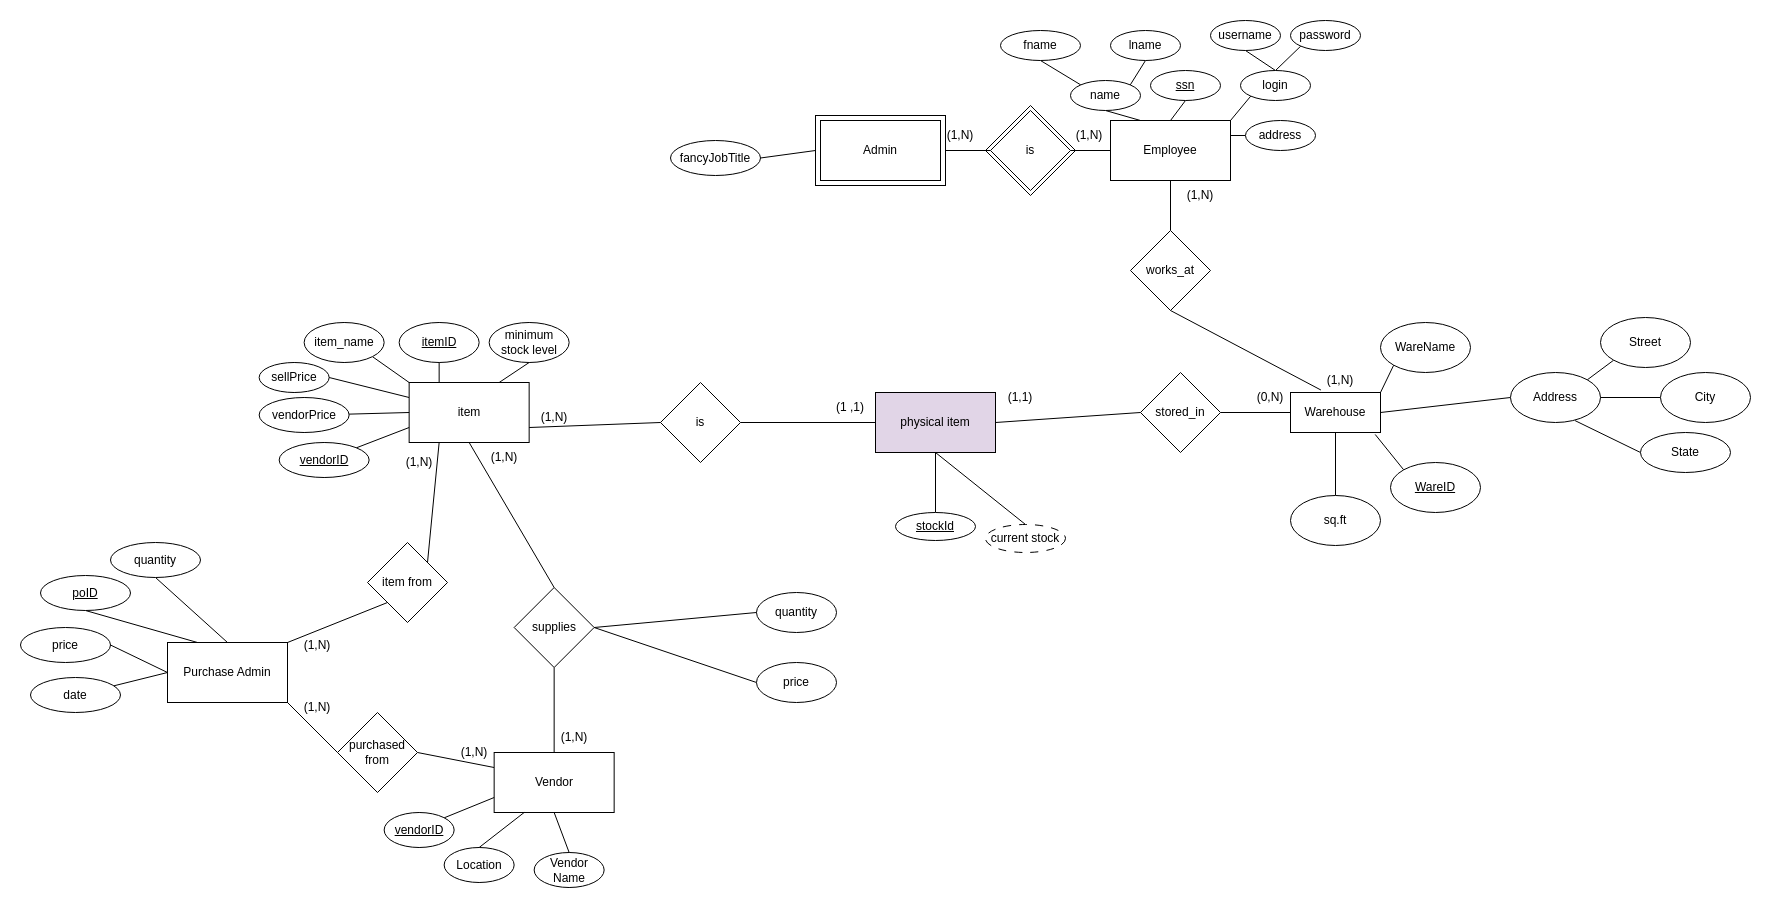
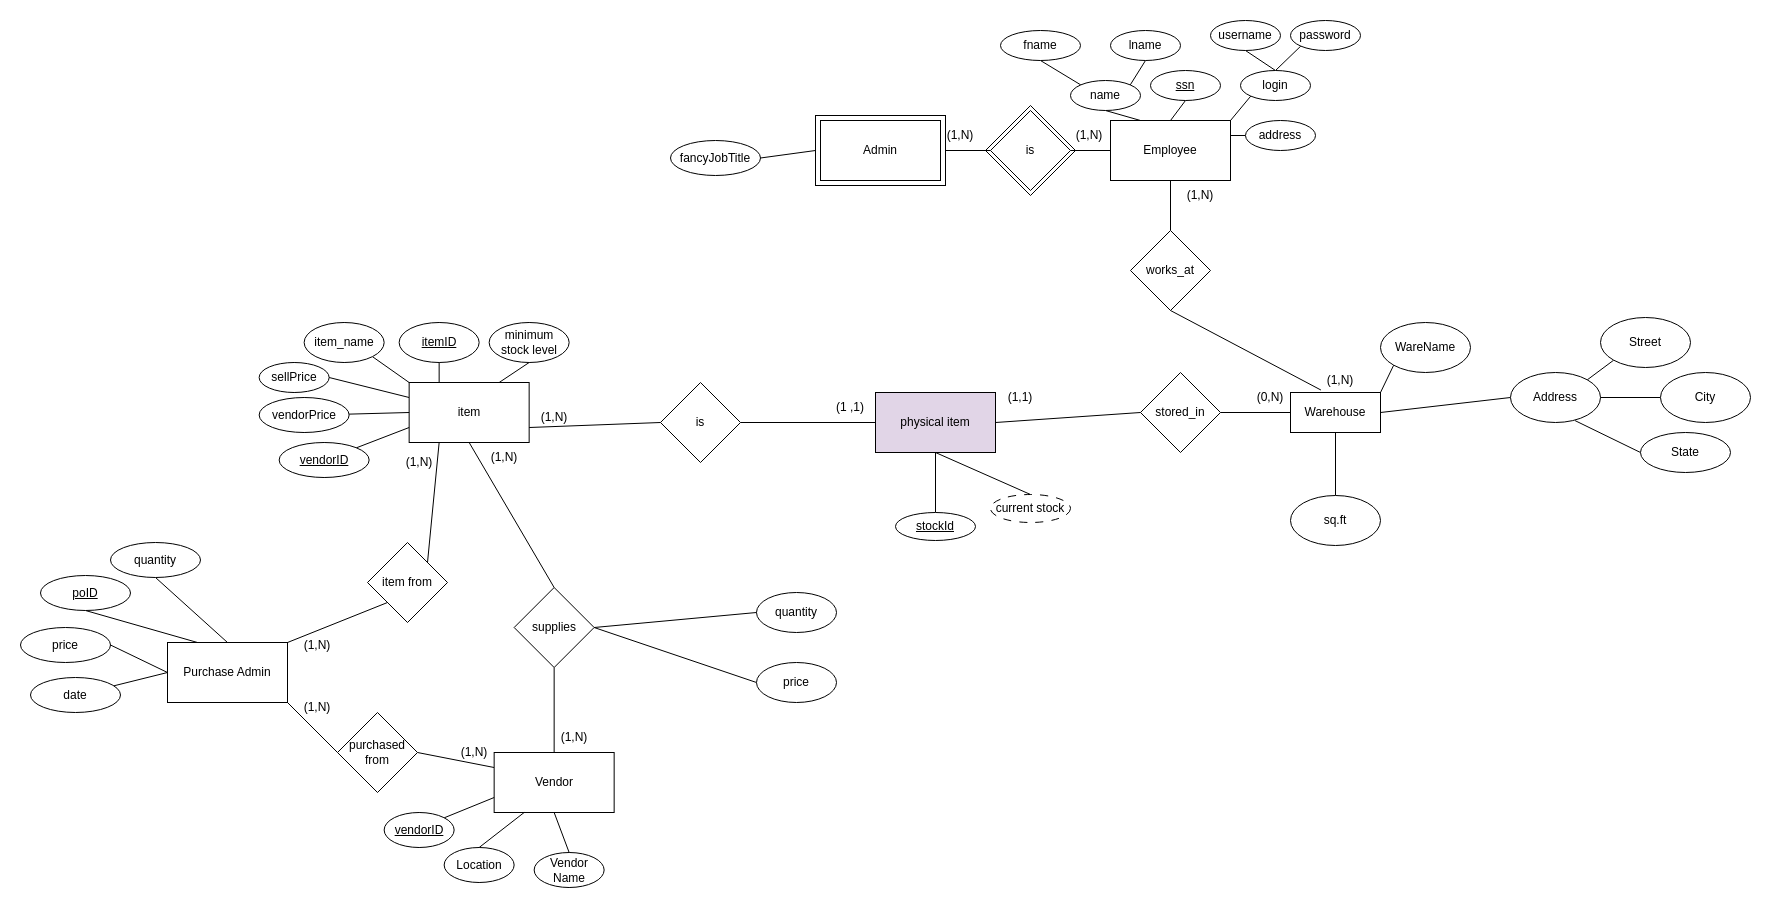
(1390, 453) -> none
(1436, 488) -> none
(1026, 539) -> (1031, 509)
